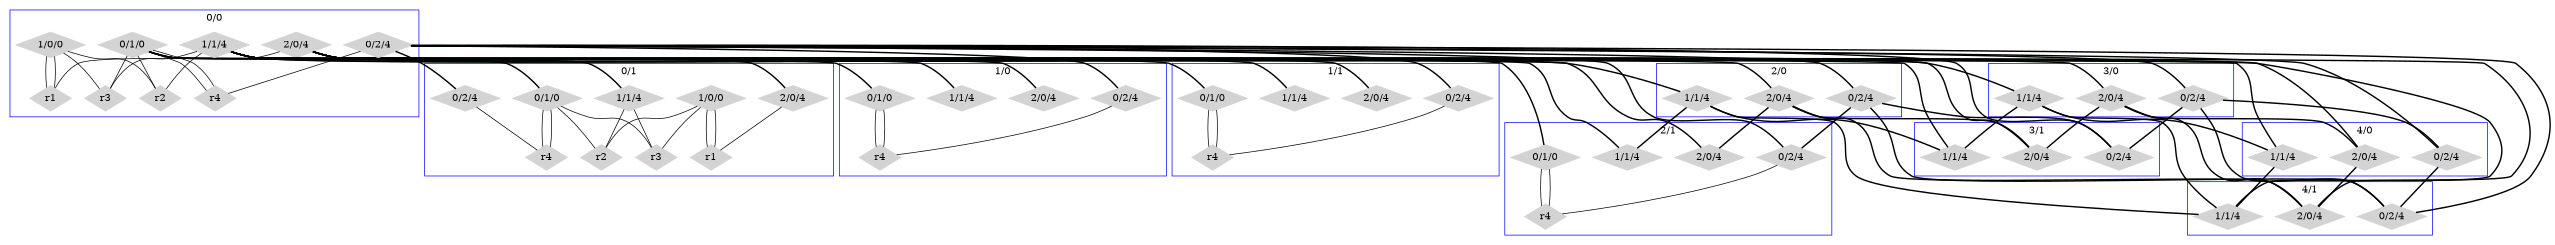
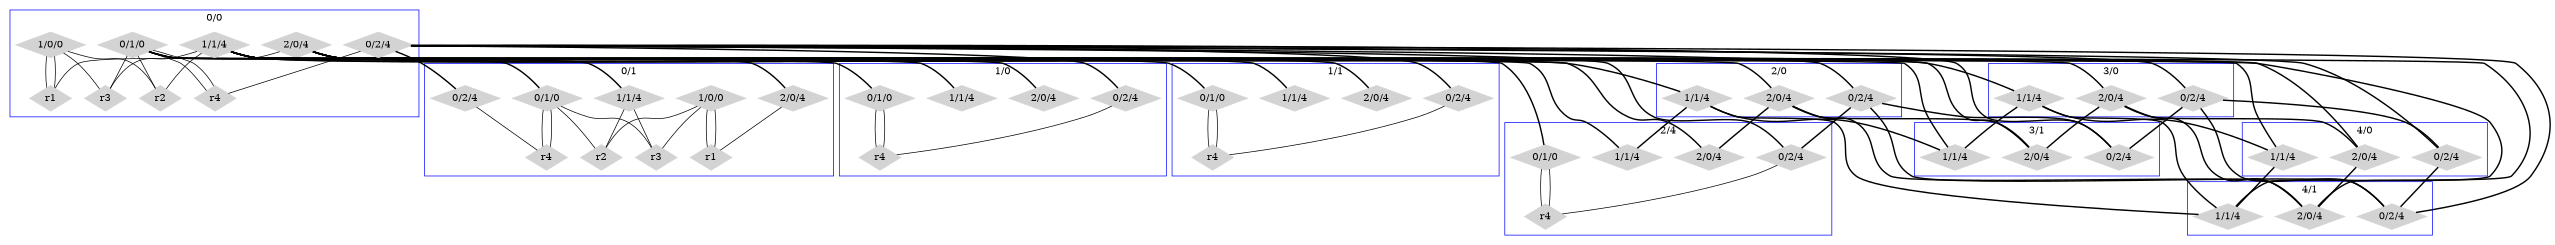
(1668, 131) -> (1668, 131)
